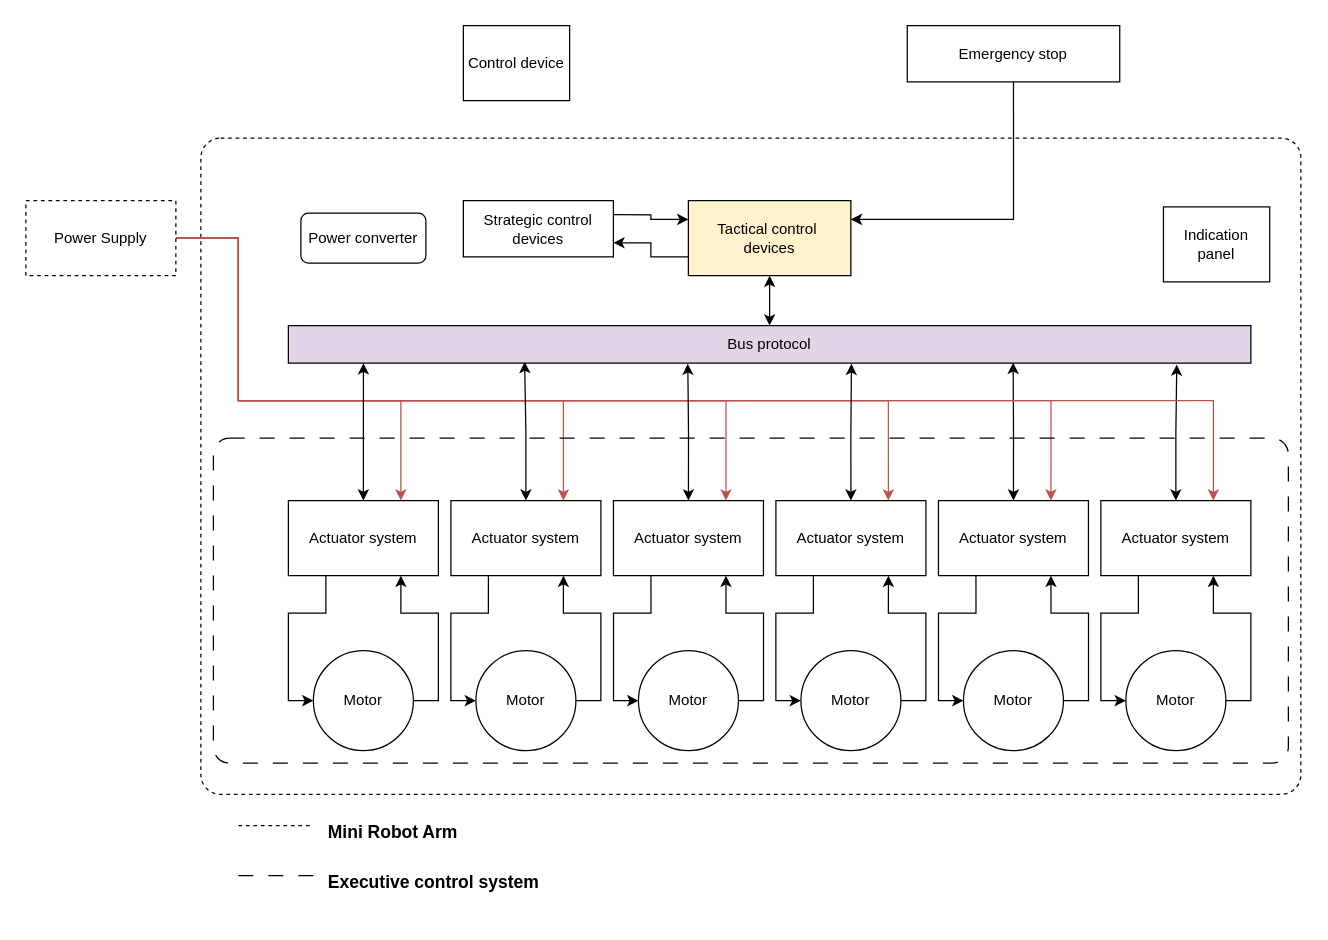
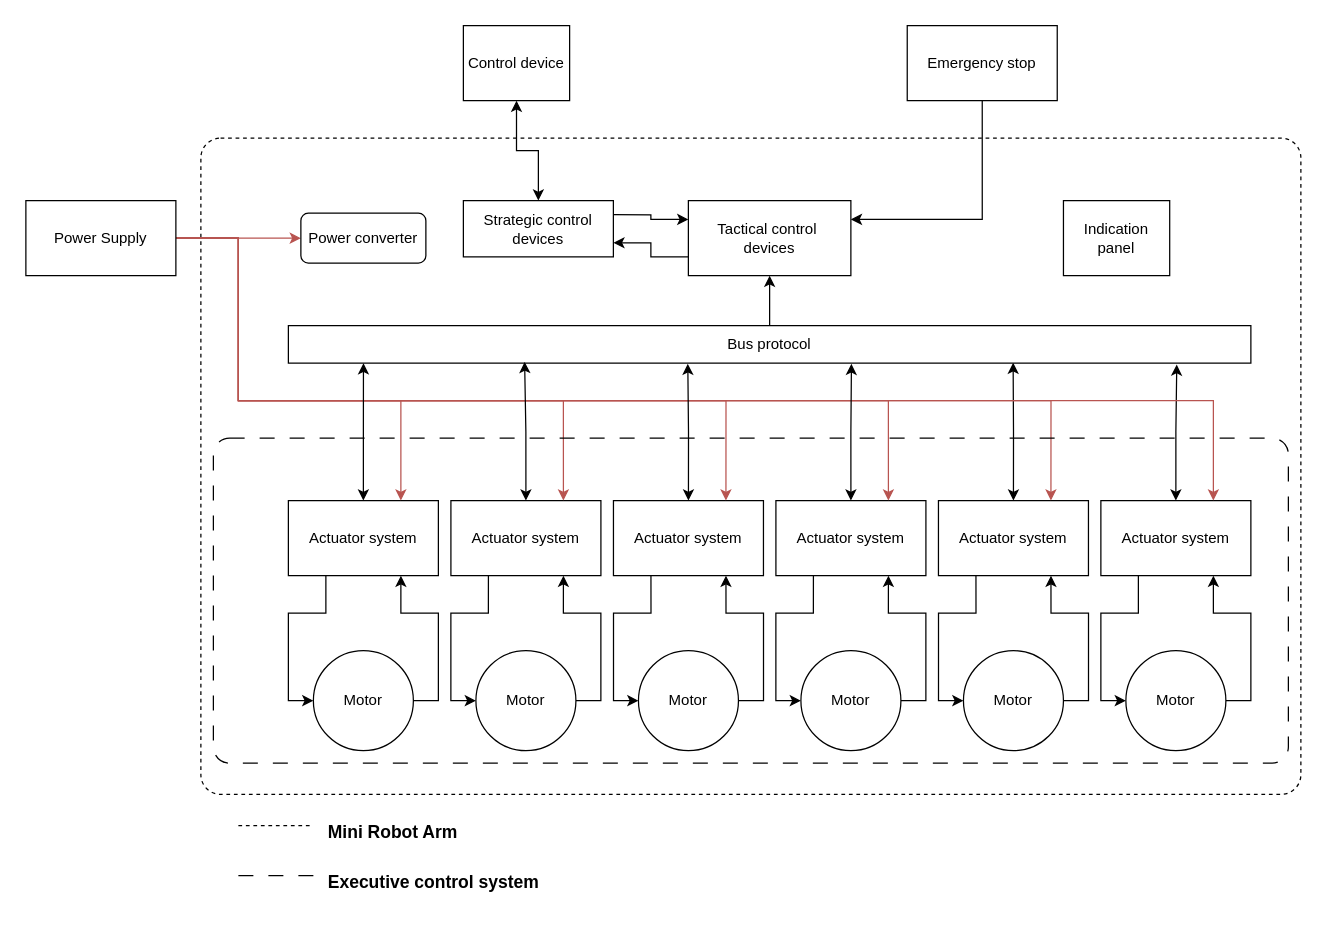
(1013, 54) -> (982, 63)
none -> (527, 151)
(101, 238) -> (101, 238)
none -> (267, 238)
(769, 238) -> (769, 238)
(1216, 244) -> (1116, 238)
(769, 316) -> (769, 319)
(769, 344) -> (769, 344)
